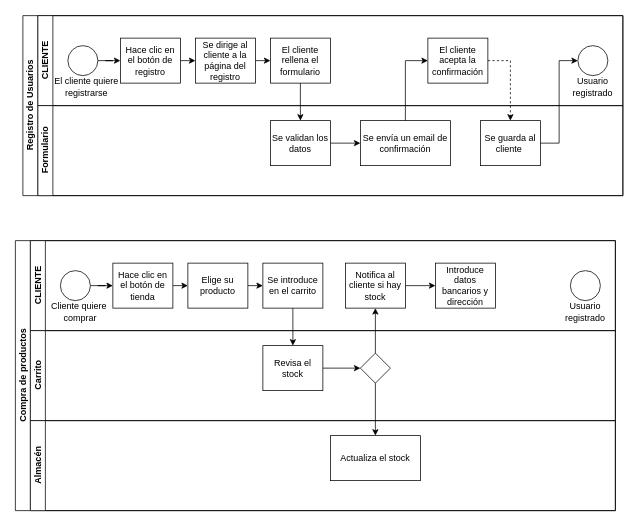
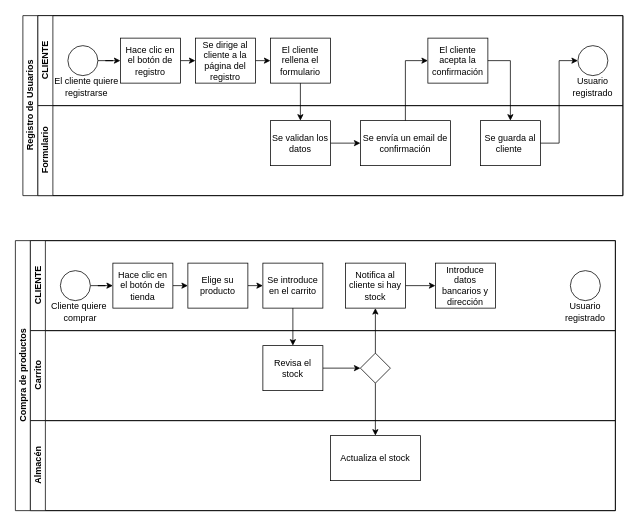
(510, 76) -> (510, 76)
